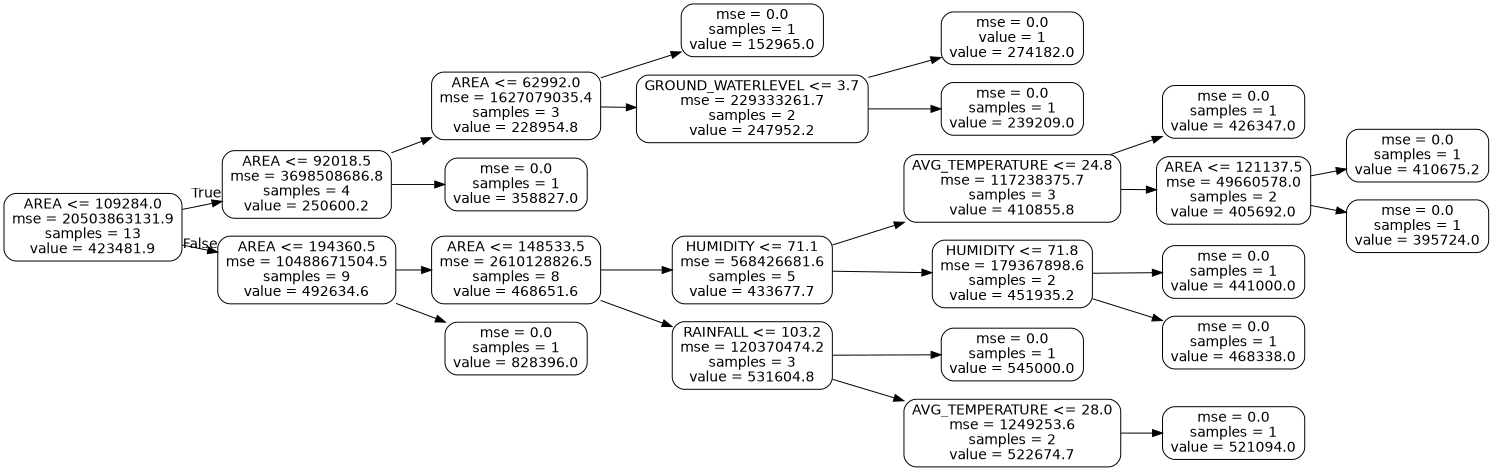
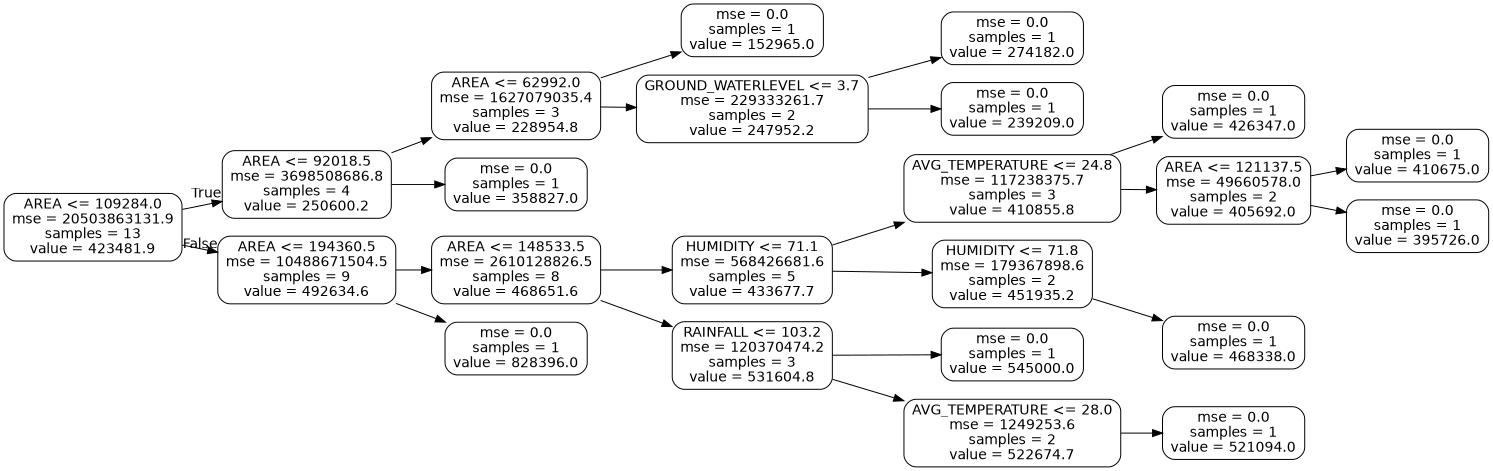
(1012, 38) -> (1012, 38)
(1418, 156) -> (1418, 156)
(1418, 226) -> (1418, 226)
(1234, 272) -> none
